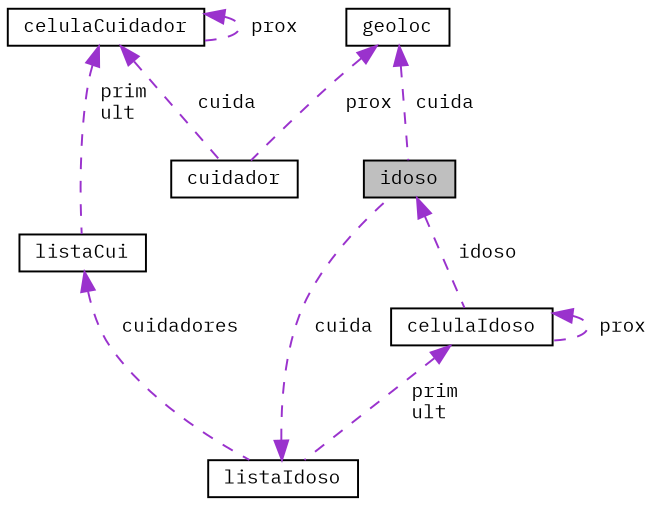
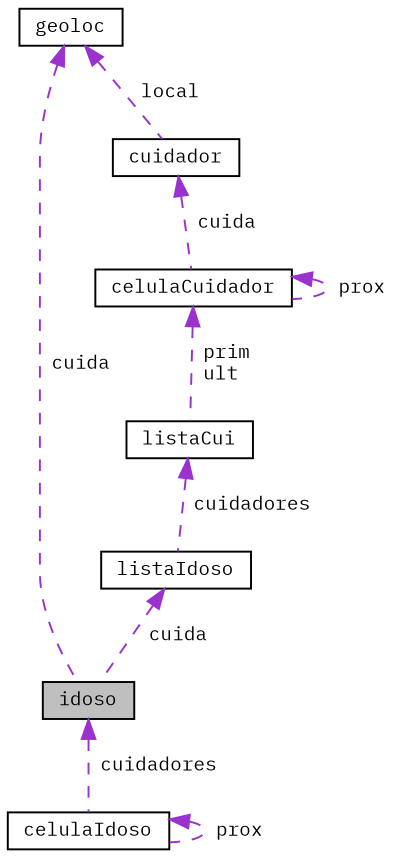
(364, 103) -> (165, 92)
(177, 111) -> (186, 233)
(483, 253) -> (154, 766)
(369, 409) -> none
